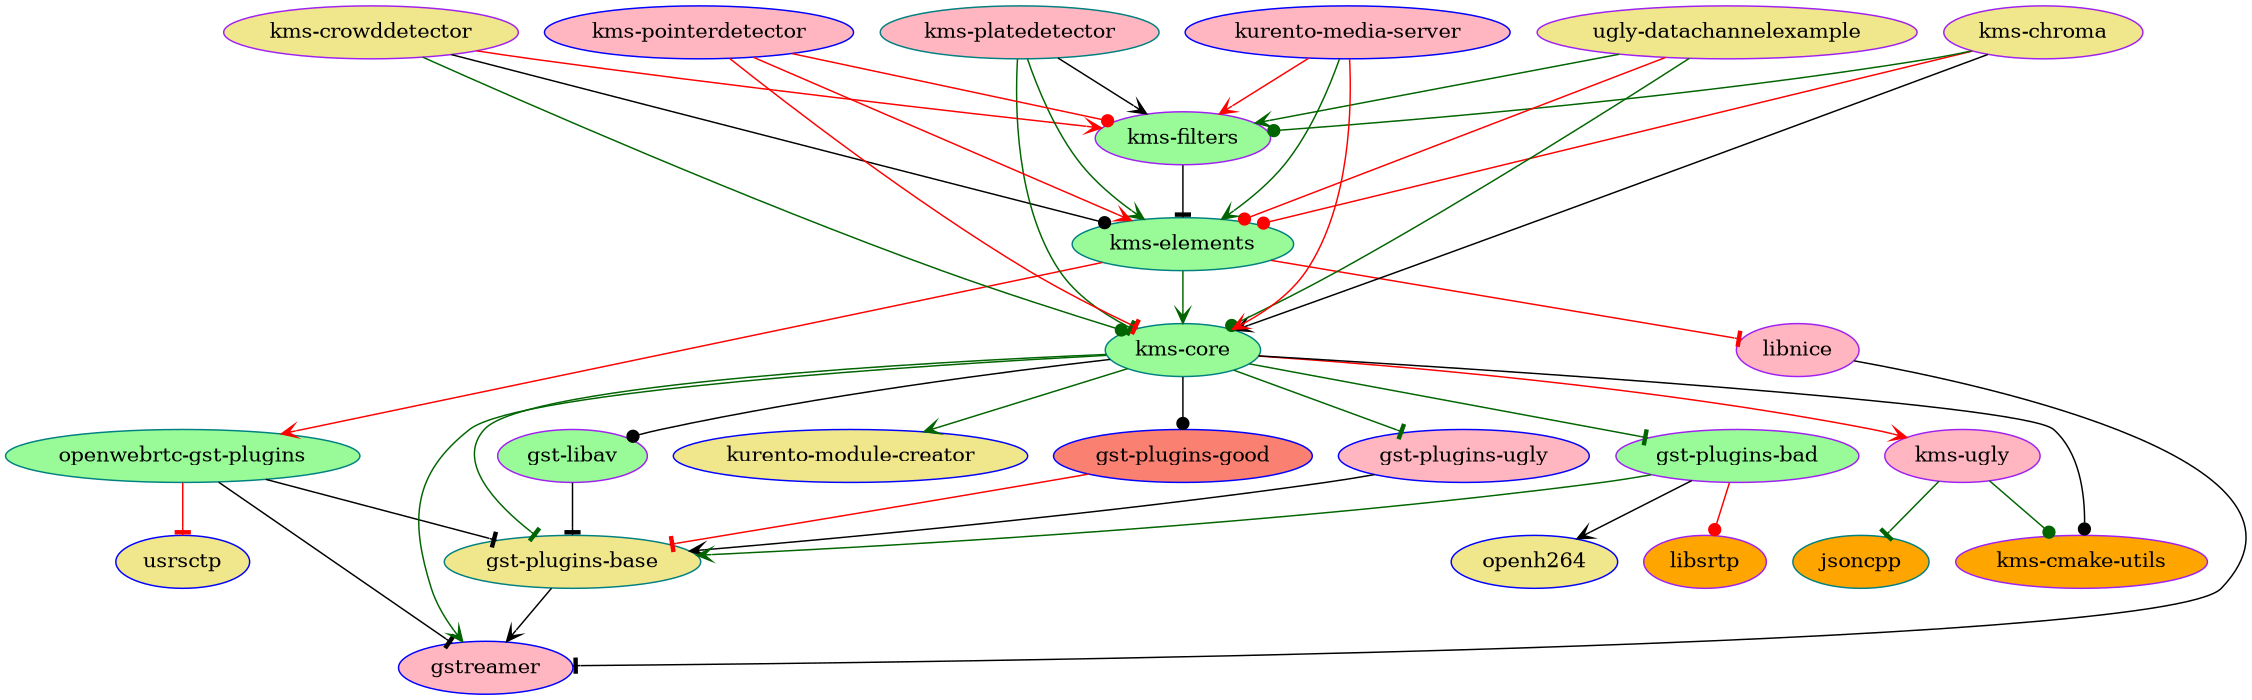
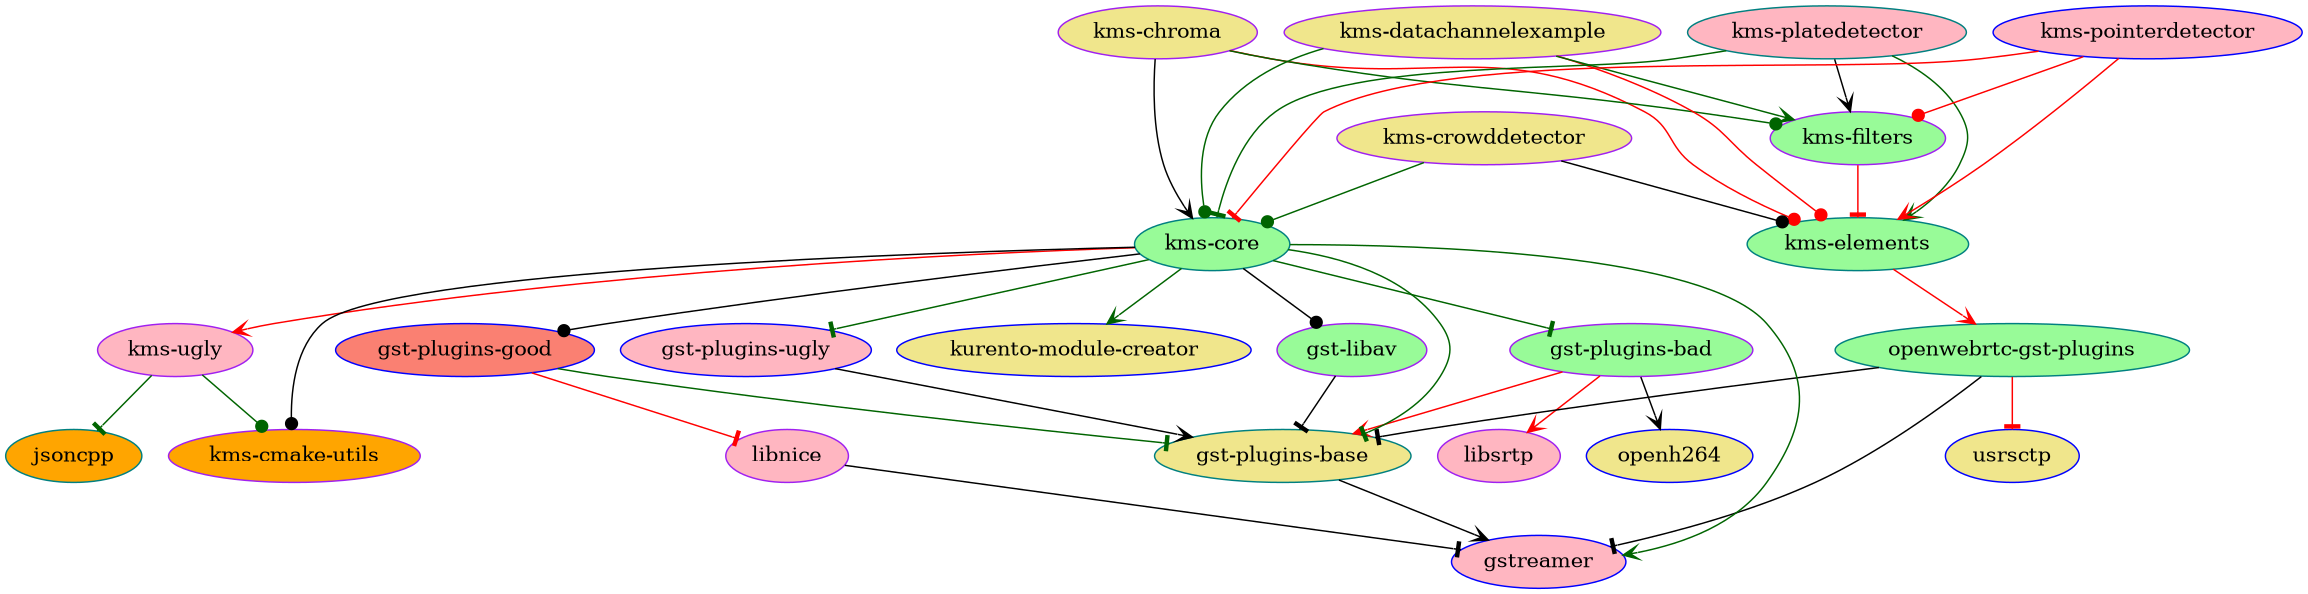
(1348, 32) -> none
(1727, 32) -> (1473, 32)
(796, 93) -> none
(1183, 188) -> (1858, 188)
(1183, 290) -> none
(1503, 299) -> (632, 405)
(1723, 503) -> (1571, 398)
(883, 509) -> (859, 409)
(1182, 525) -> (1465, 401)
(1705, 562) -> (1499, 456)
